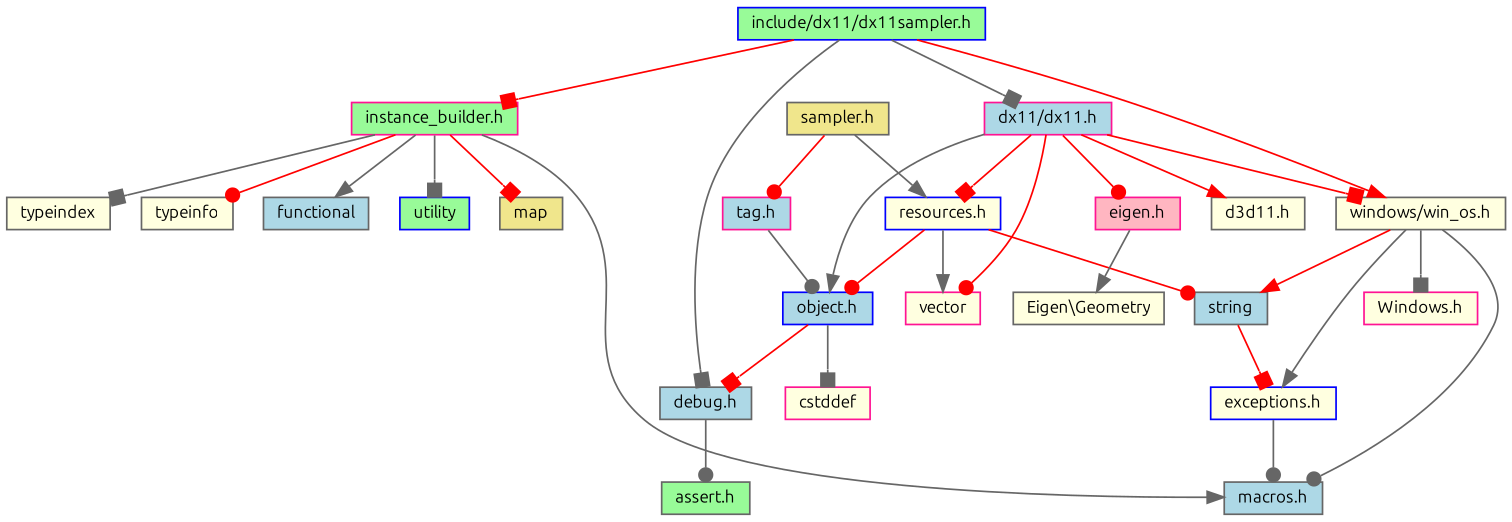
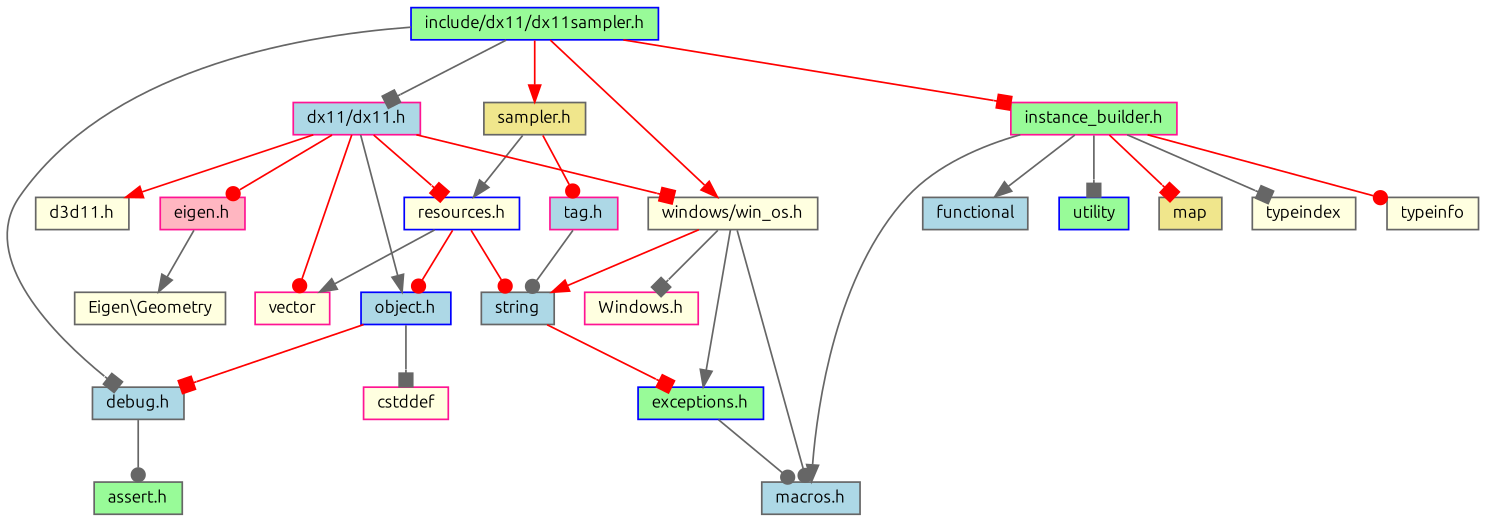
none -> (535, 63)
(788, 256) -> (555, 255)
(1273, 403) -> (701, 403)
